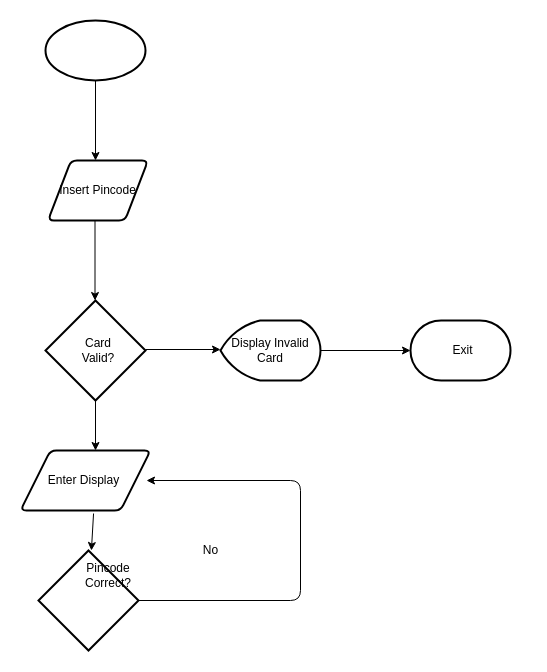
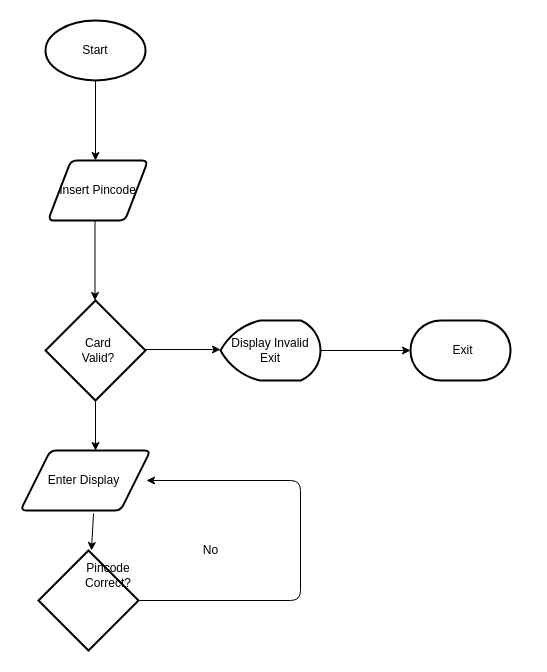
none -> (96, 51)
(271, 351) -> (271, 351)
